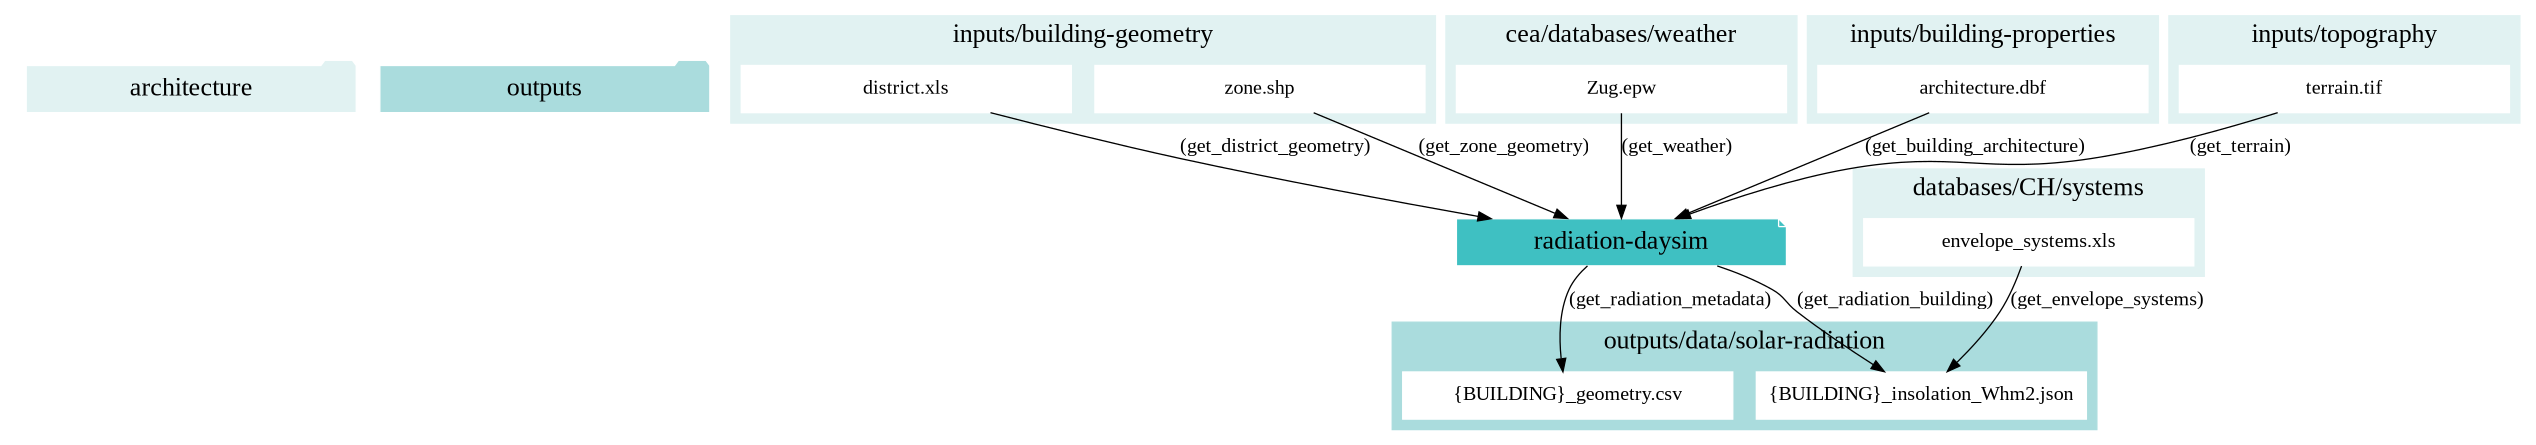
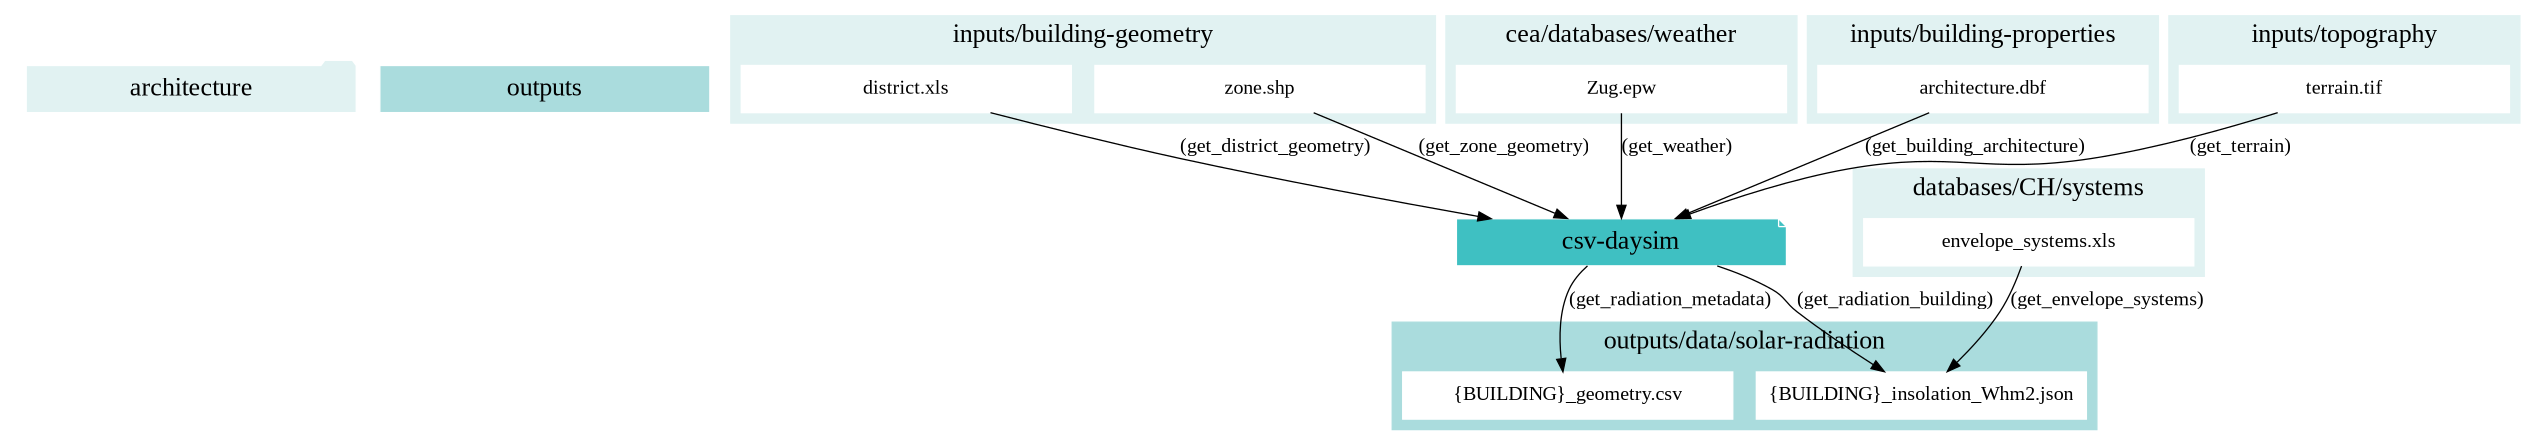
(545, 89) -> (545, 89)
(1621, 242) -> (1621, 242)
